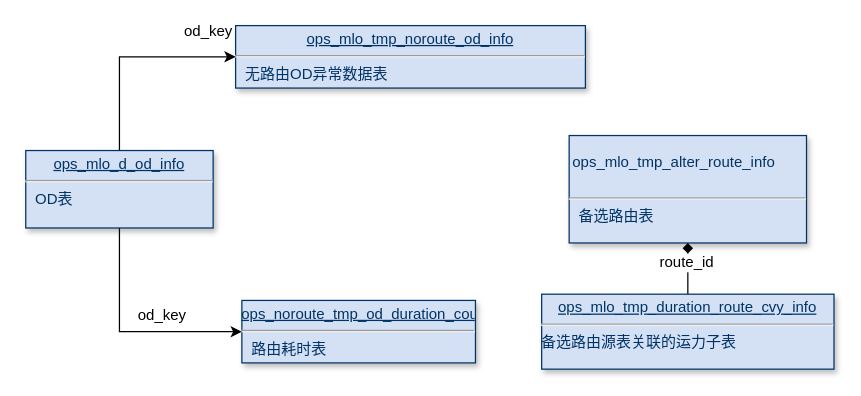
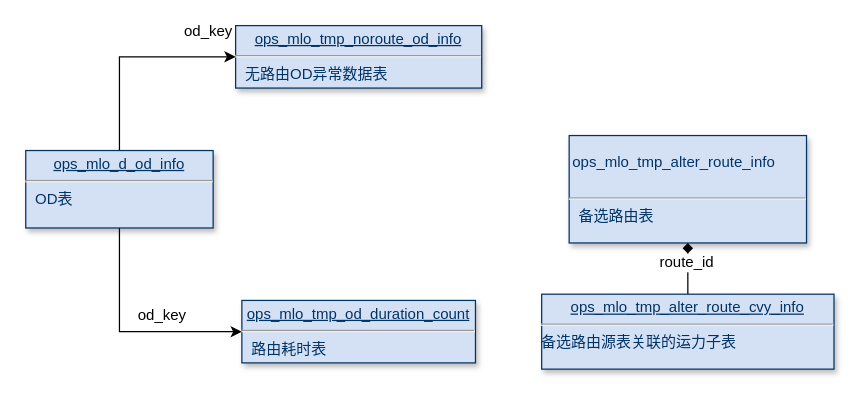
(411, 57) -> (359, 57)
(683, 312) -> (670, 312)
(379, 319) -> (360, 319)
